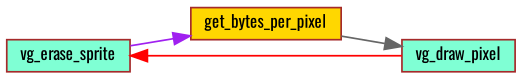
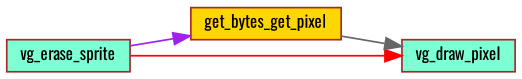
(266, 24) -> (266, 24)
(275, 56) -> (258, 56)
